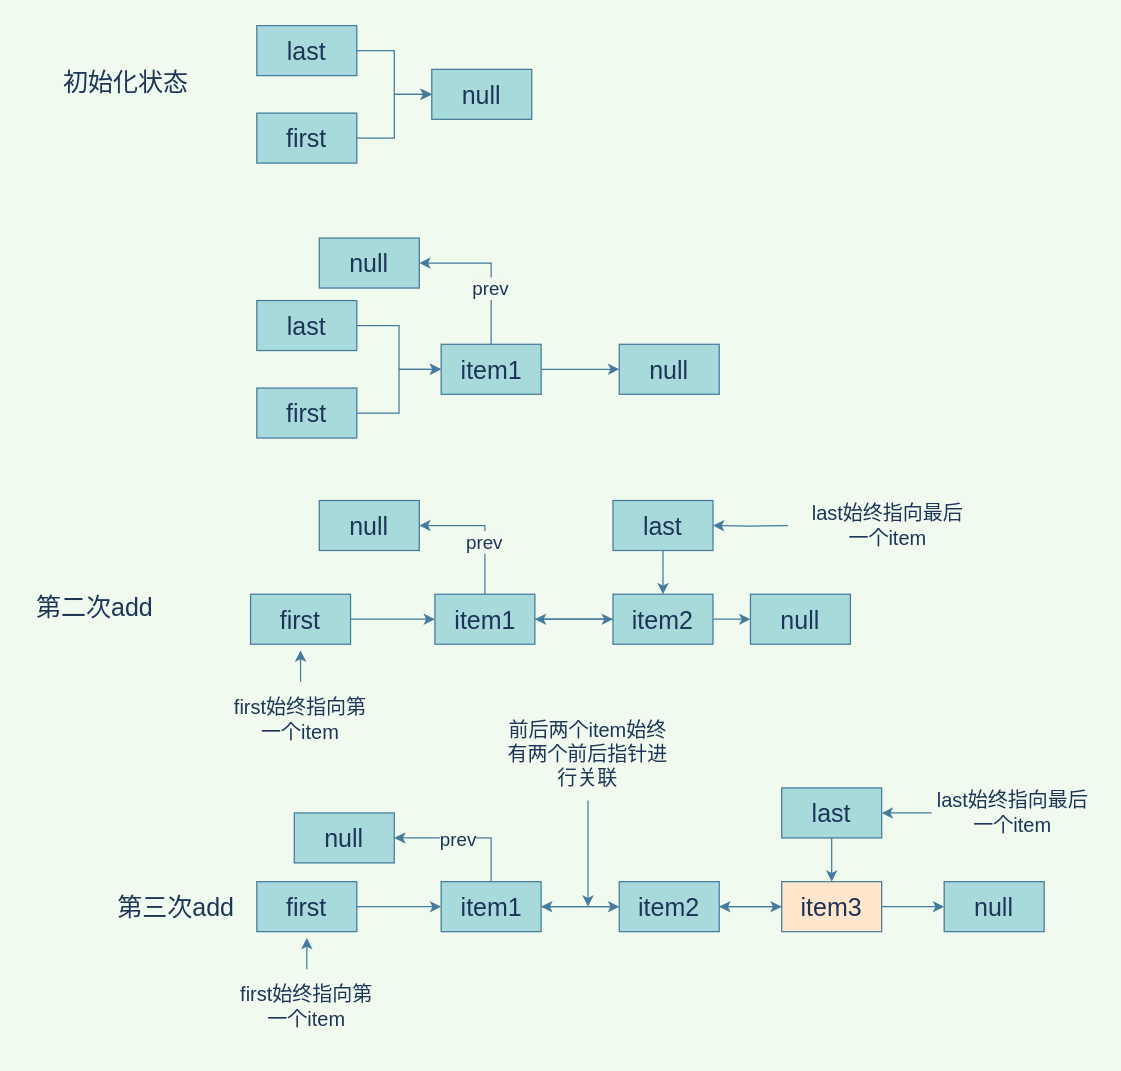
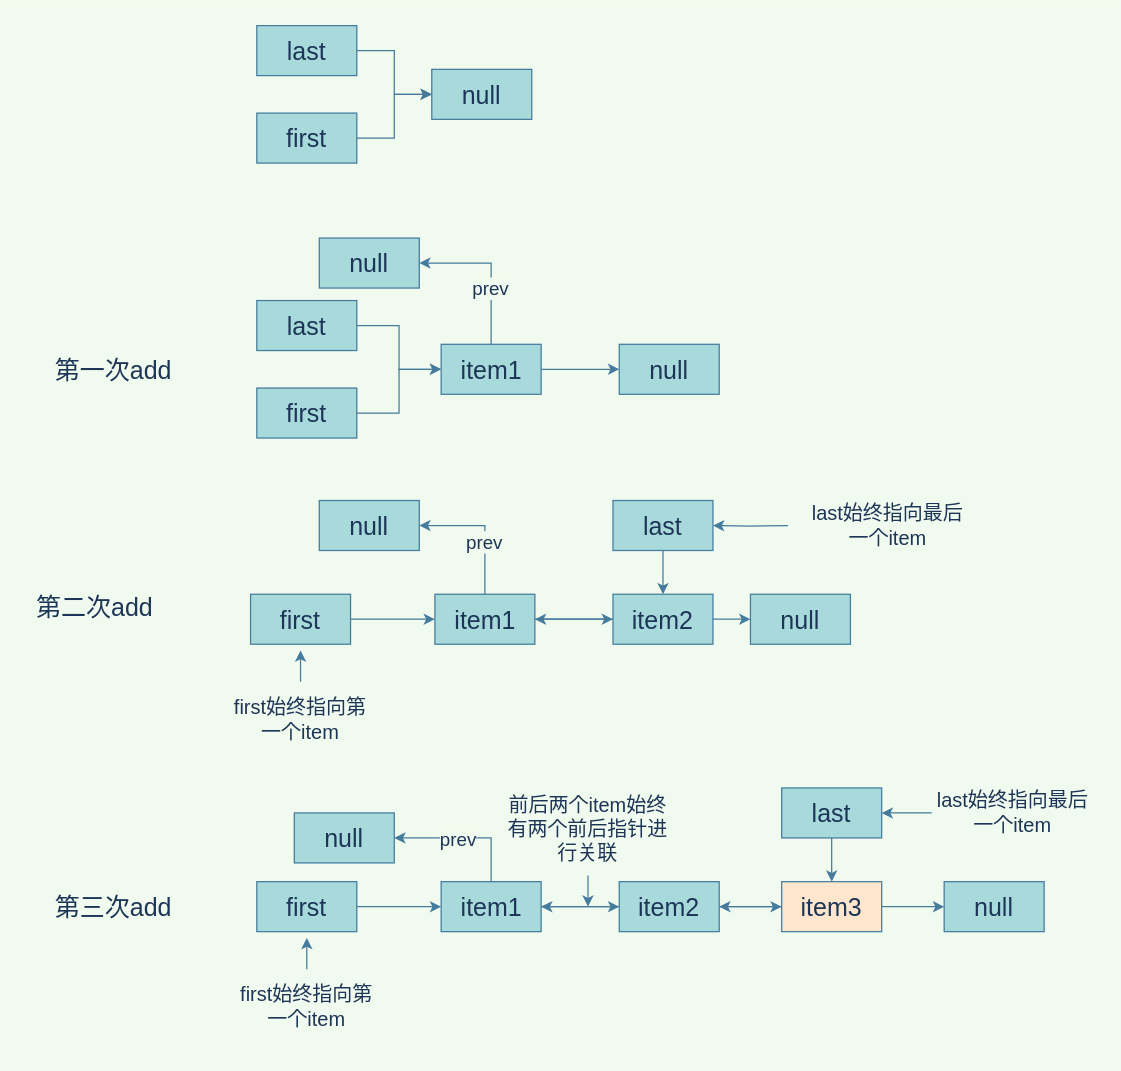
(126, 82) -> none
none -> (113, 369)
(588, 754) -> (588, 829)
(176, 907) -> (113, 907)
